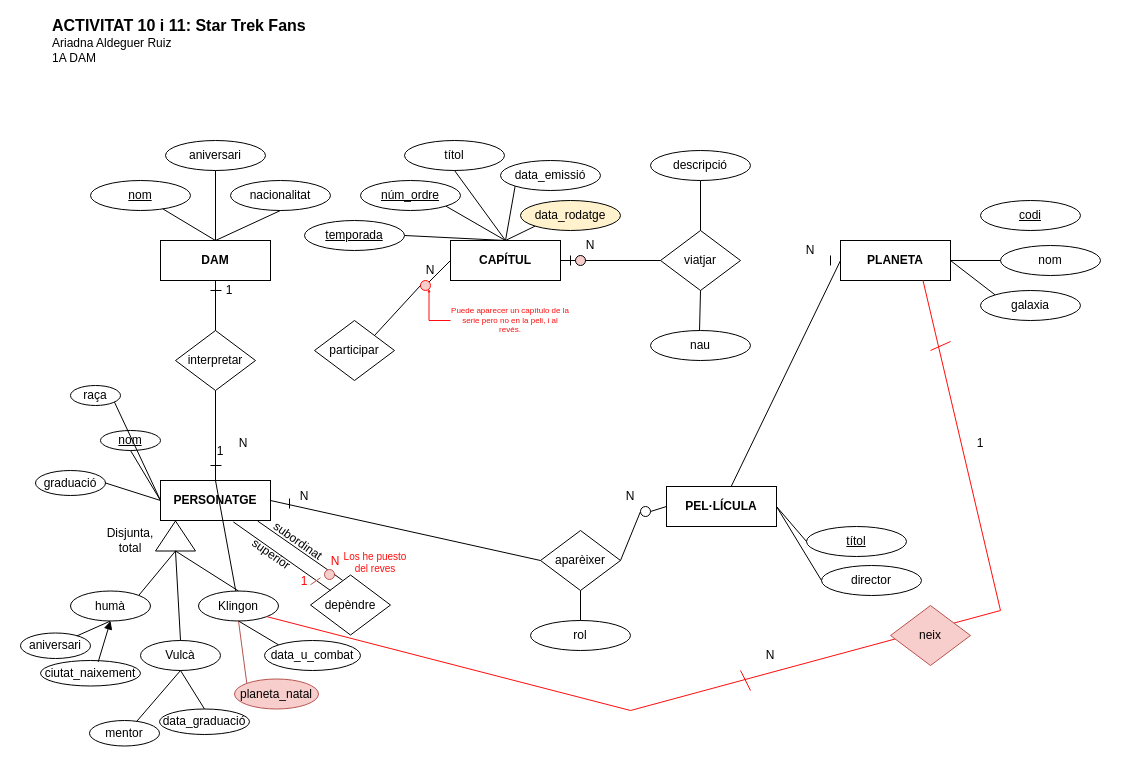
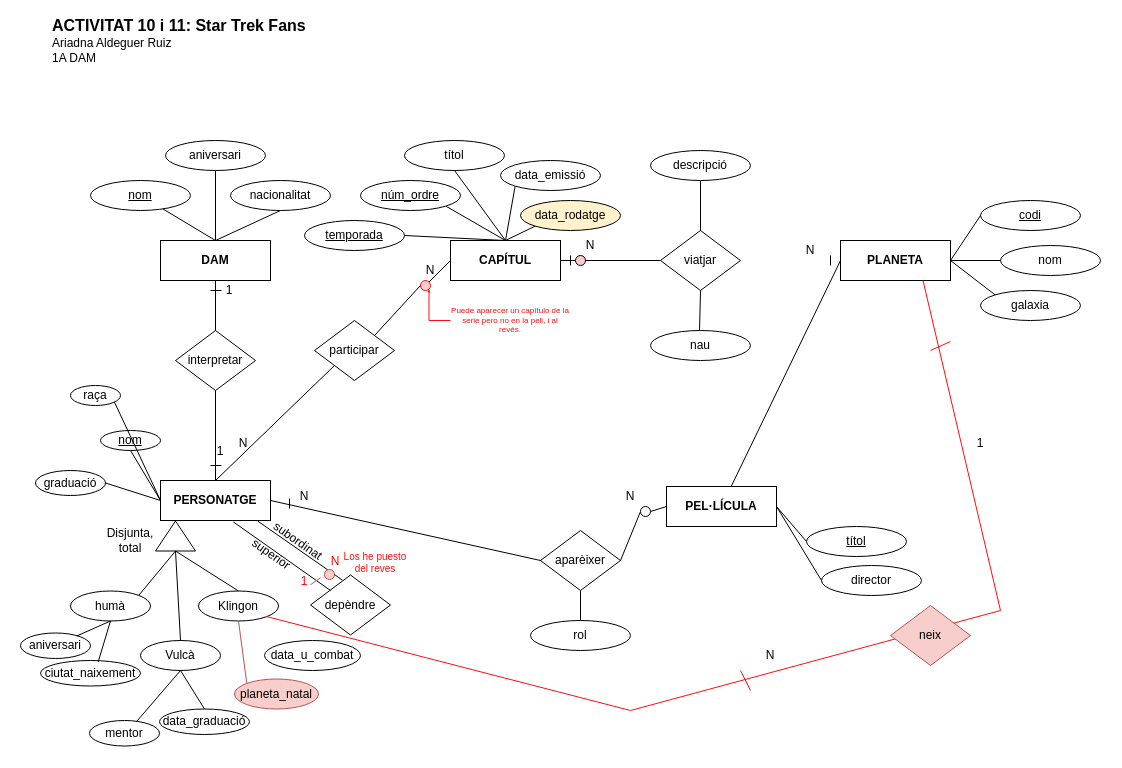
none -> (966, 237)
(225, 534) -> (275, 423)
(108, 630) -> (109, 627)
(259, 633) -> none
